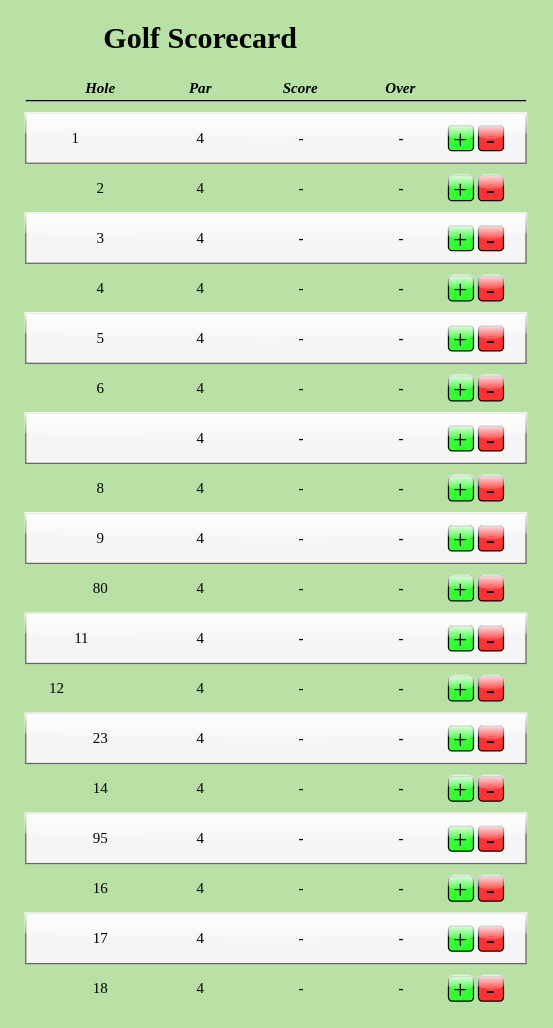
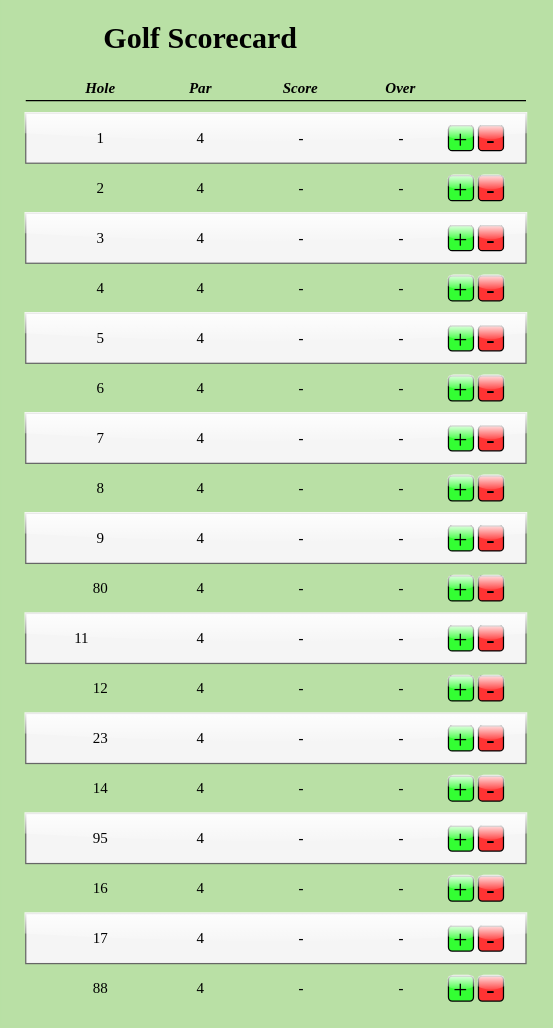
(76, 138) -> (101, 138)
none -> (101, 438)
(57, 688) -> (101, 688)
(101, 988) -> (101, 988)
